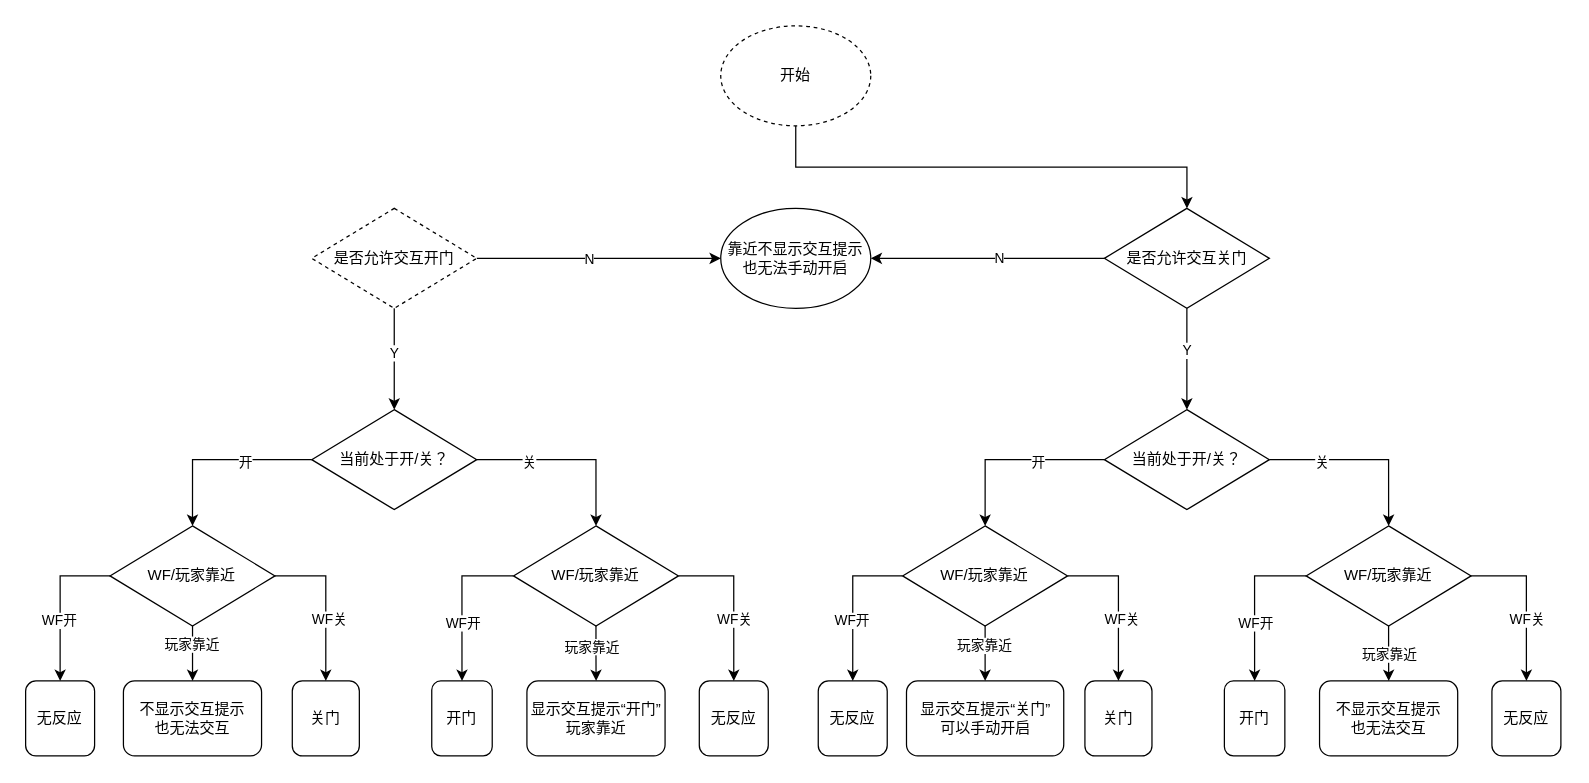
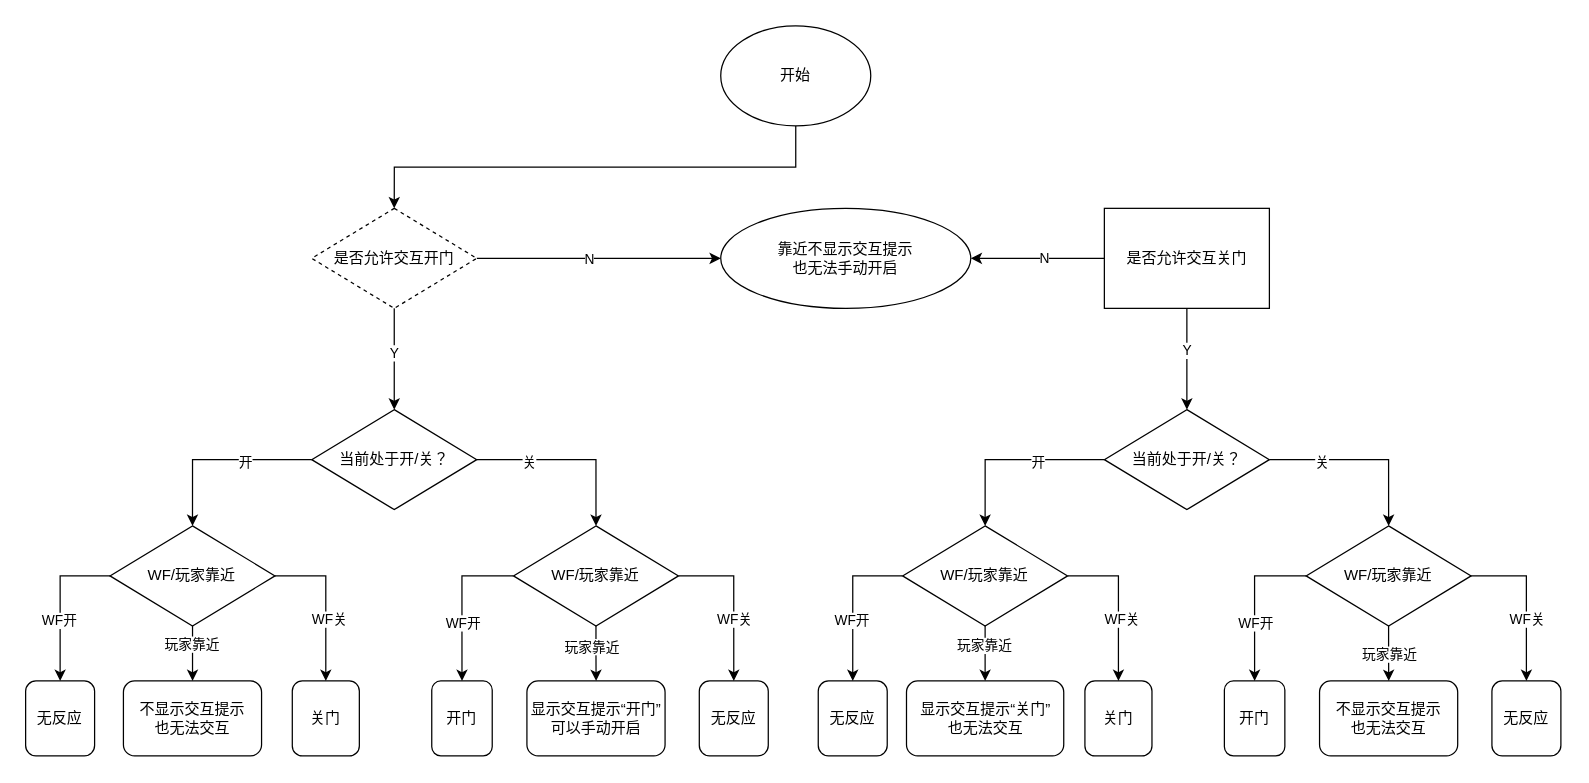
(796, 76) -> (796, 76)
(1006, 167) -> (580, 167)
(796, 258) -> (846, 258)
(1187, 258) -> (1187, 258)
(596, 718) -> (596, 718)
(986, 718) -> (986, 718)
